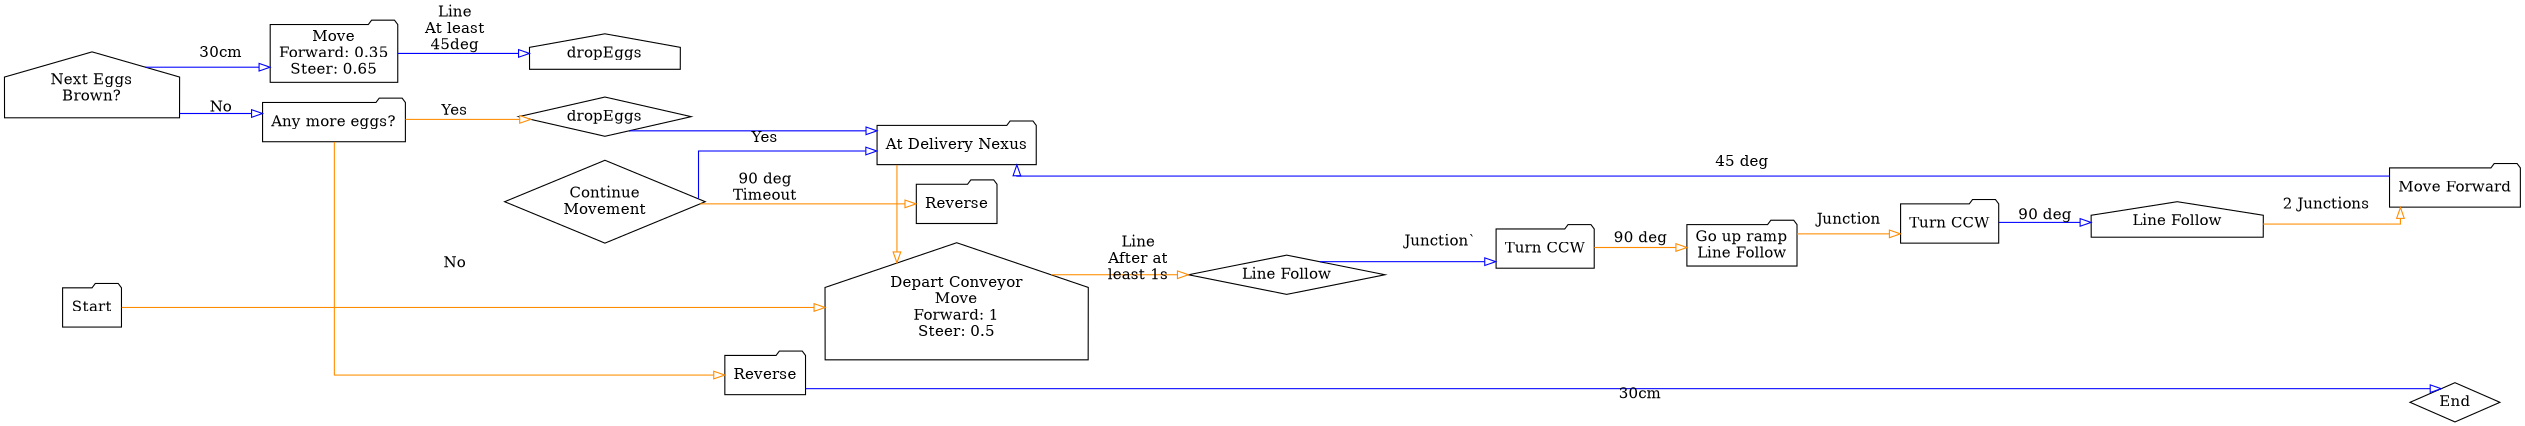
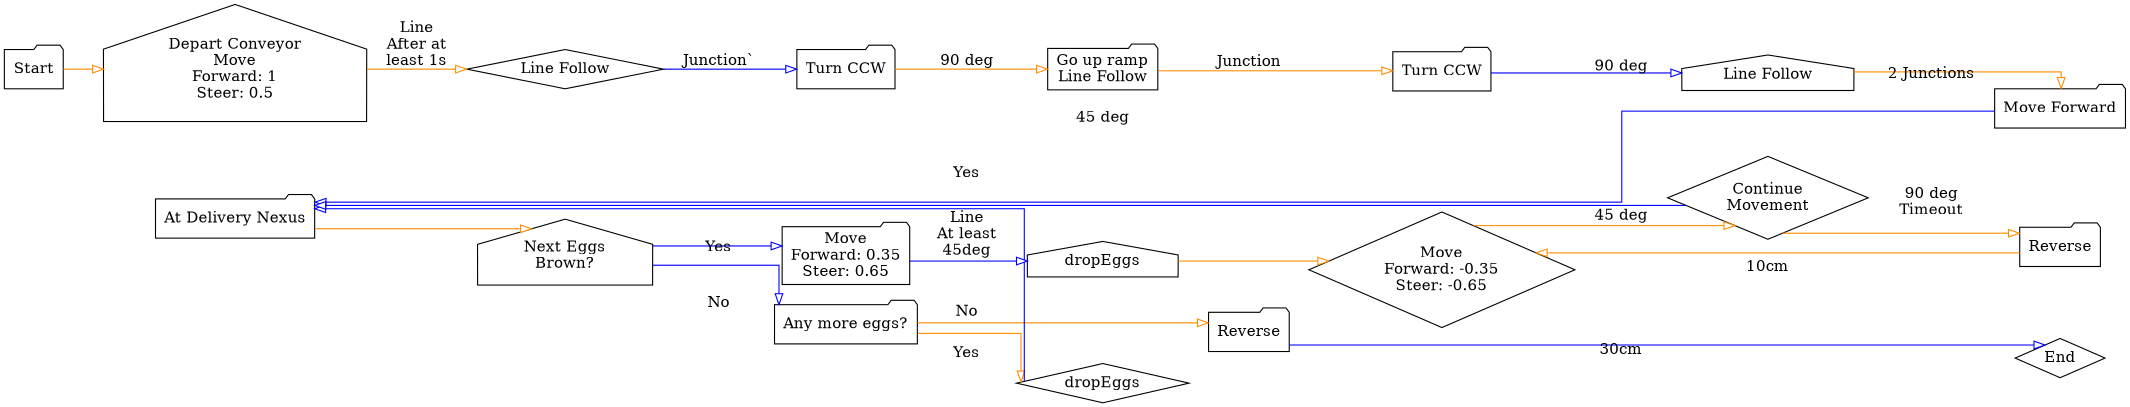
(221, 53) -> (719, 247)
(897, 211) -> (418, 229)
none -> (1442, 270)
